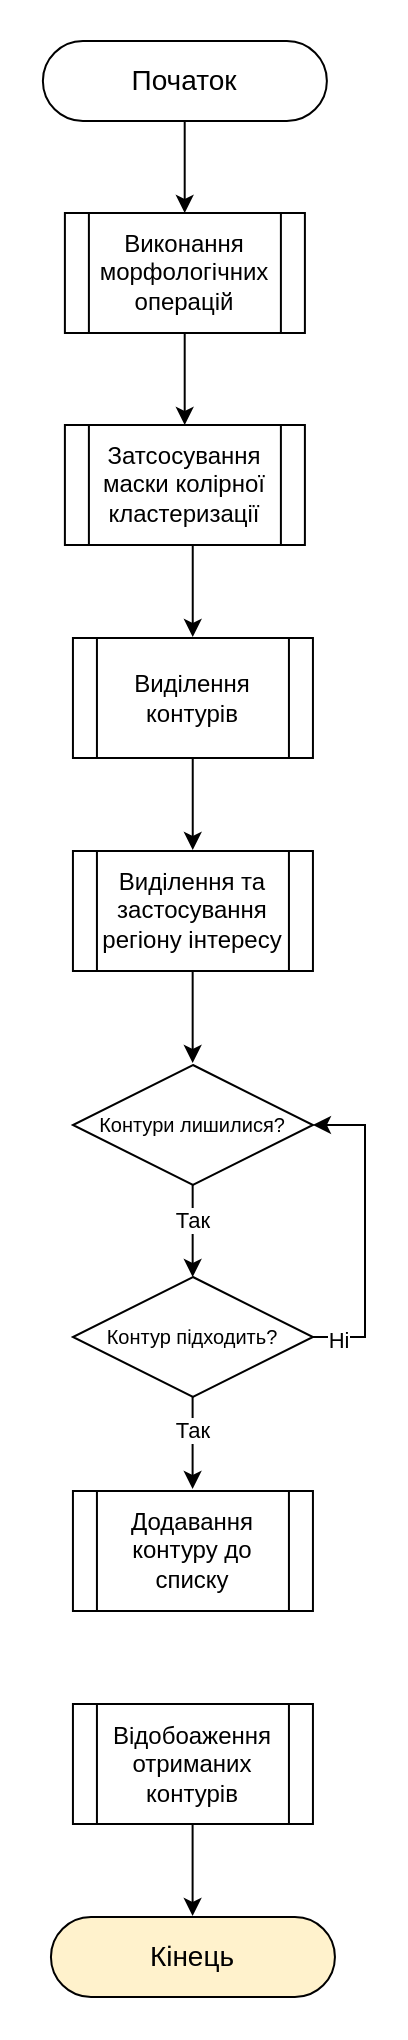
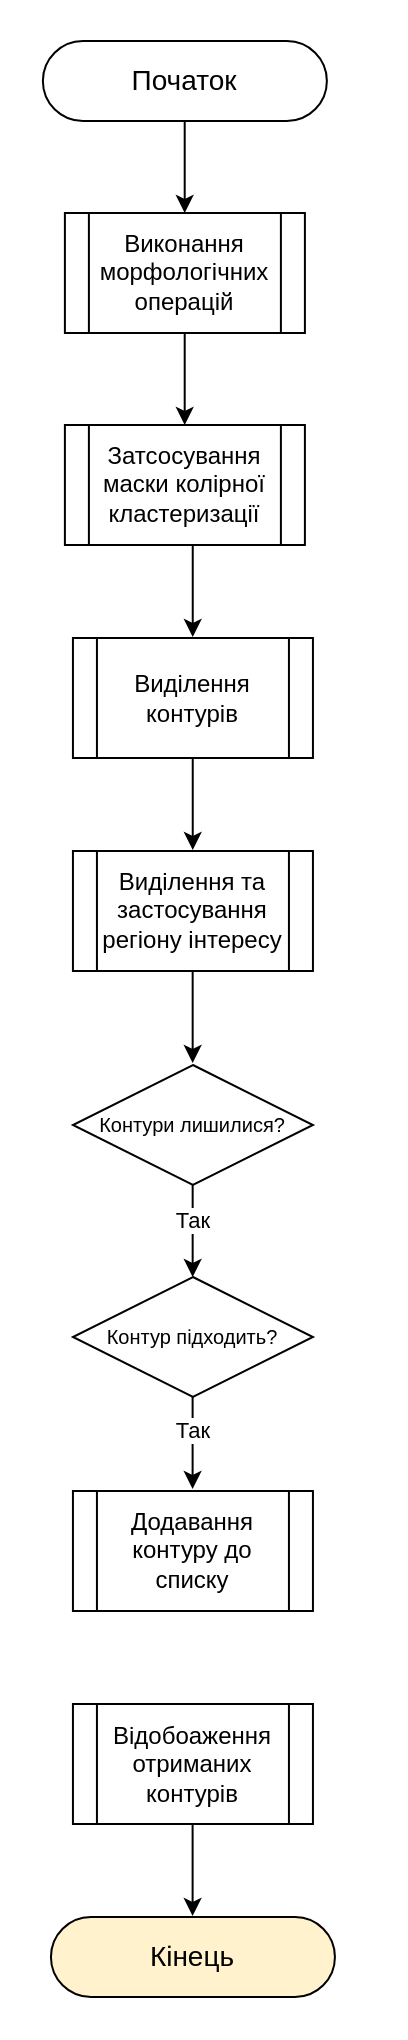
(365, 1238) -> none
